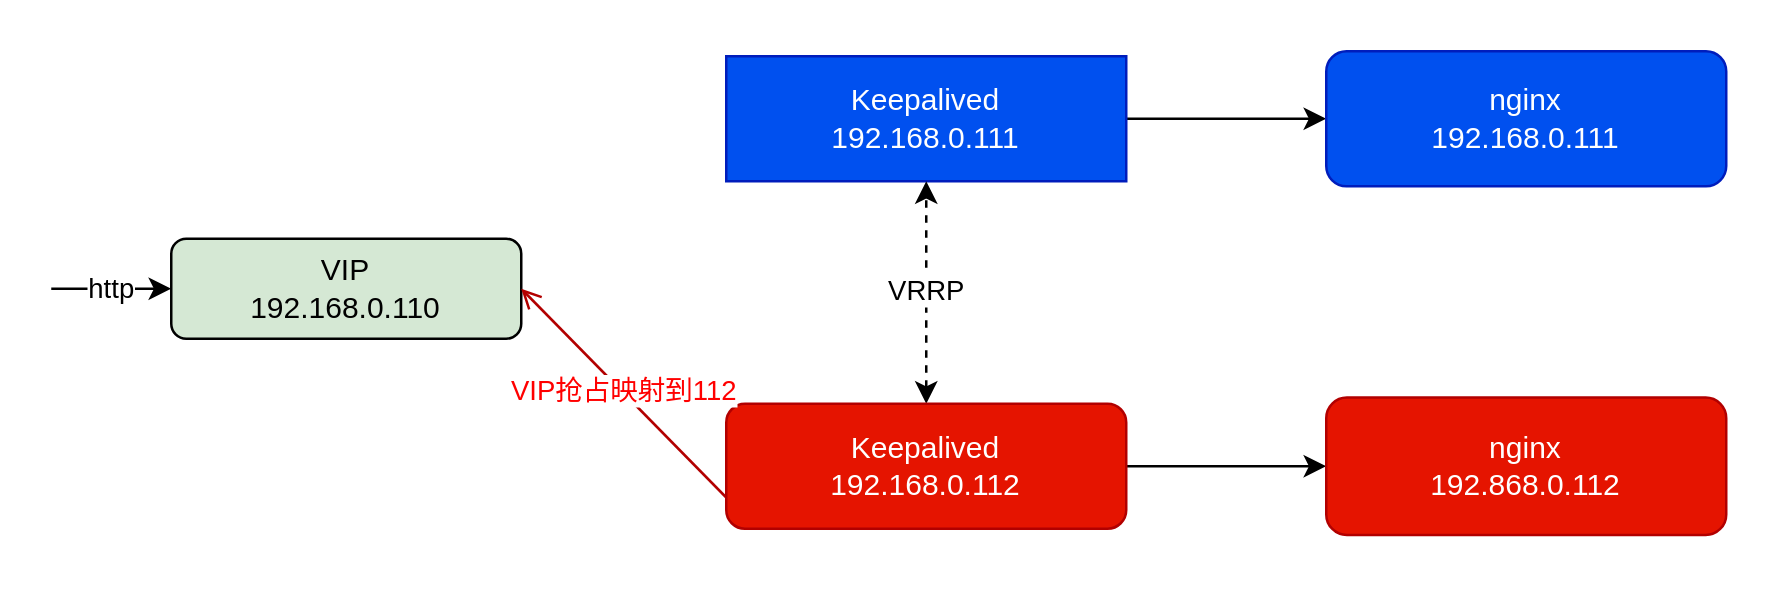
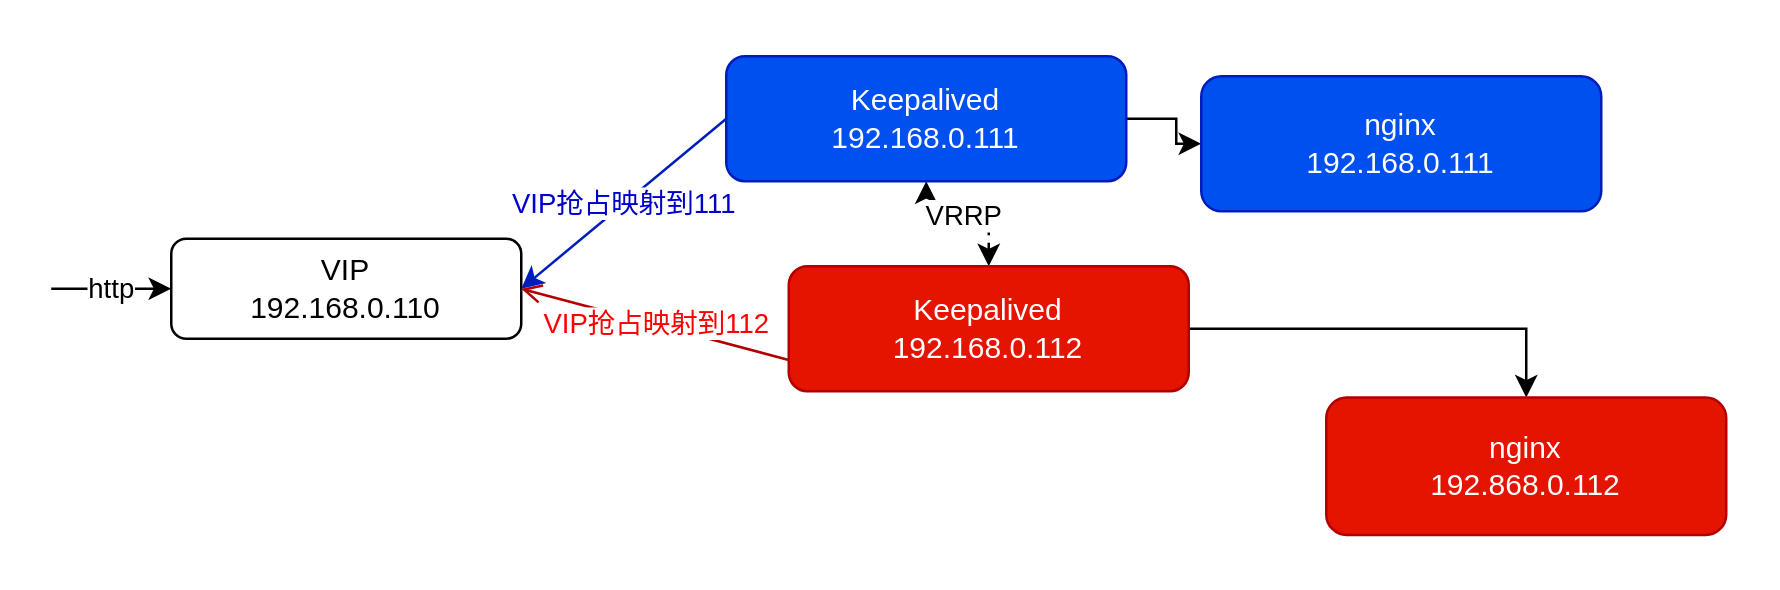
(926, 119) -> (926, 119)
(1526, 119) -> (1401, 144)
none -> (630, 199)
(346, 289) -> (346, 289)
(926, 466) -> (989, 329)
